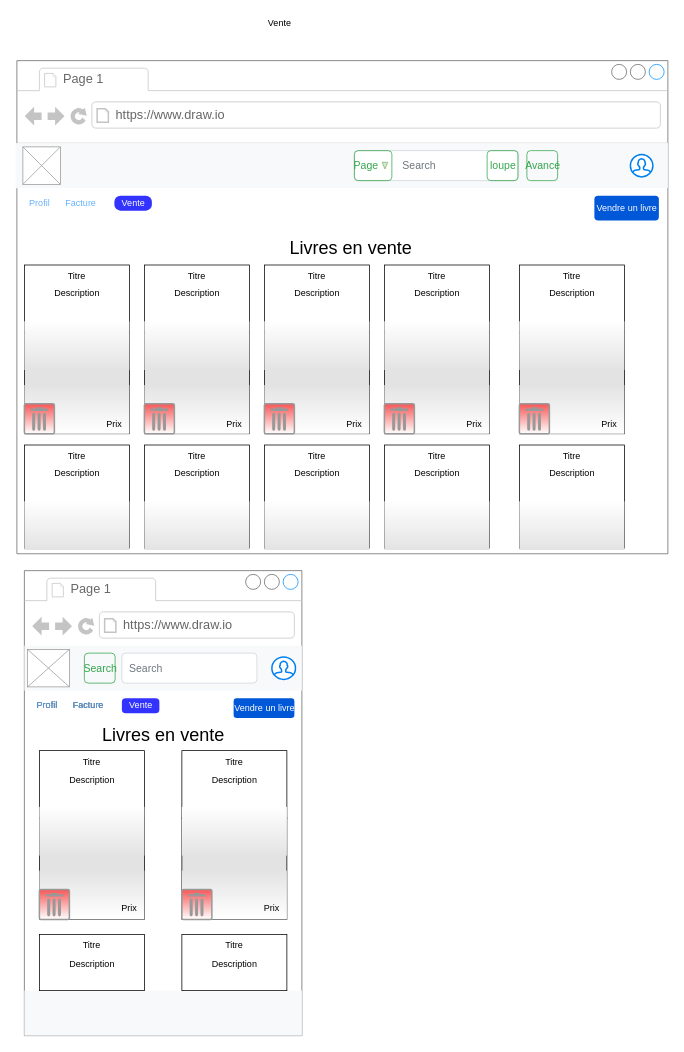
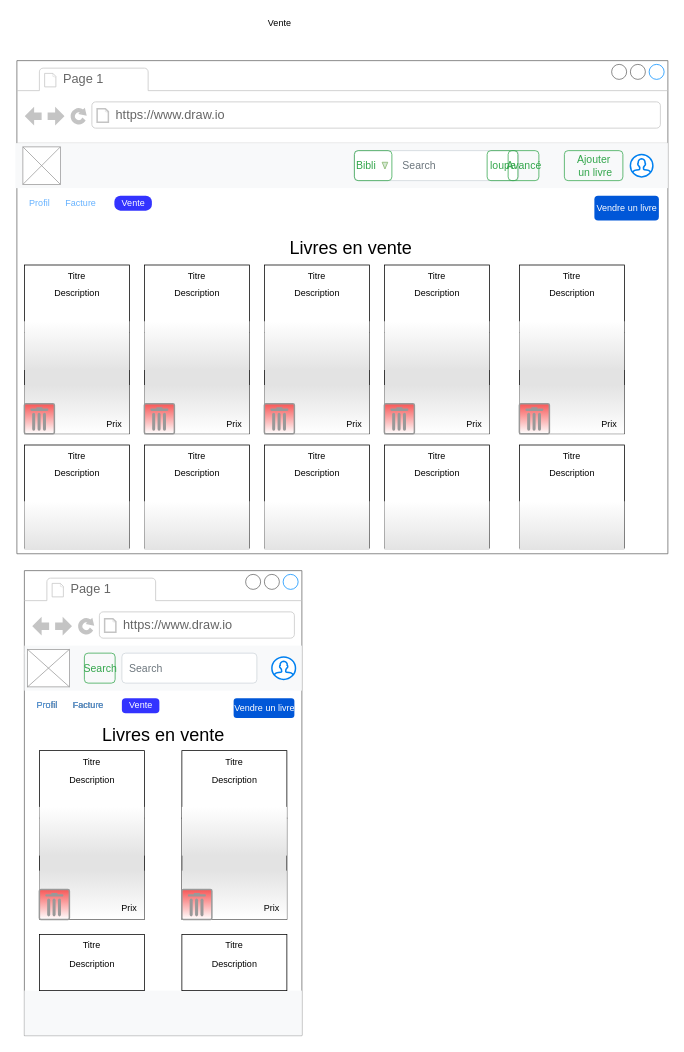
(374, 165) -> (374, 165)
(542, 165) -> (524, 165)
none -> (594, 165)
